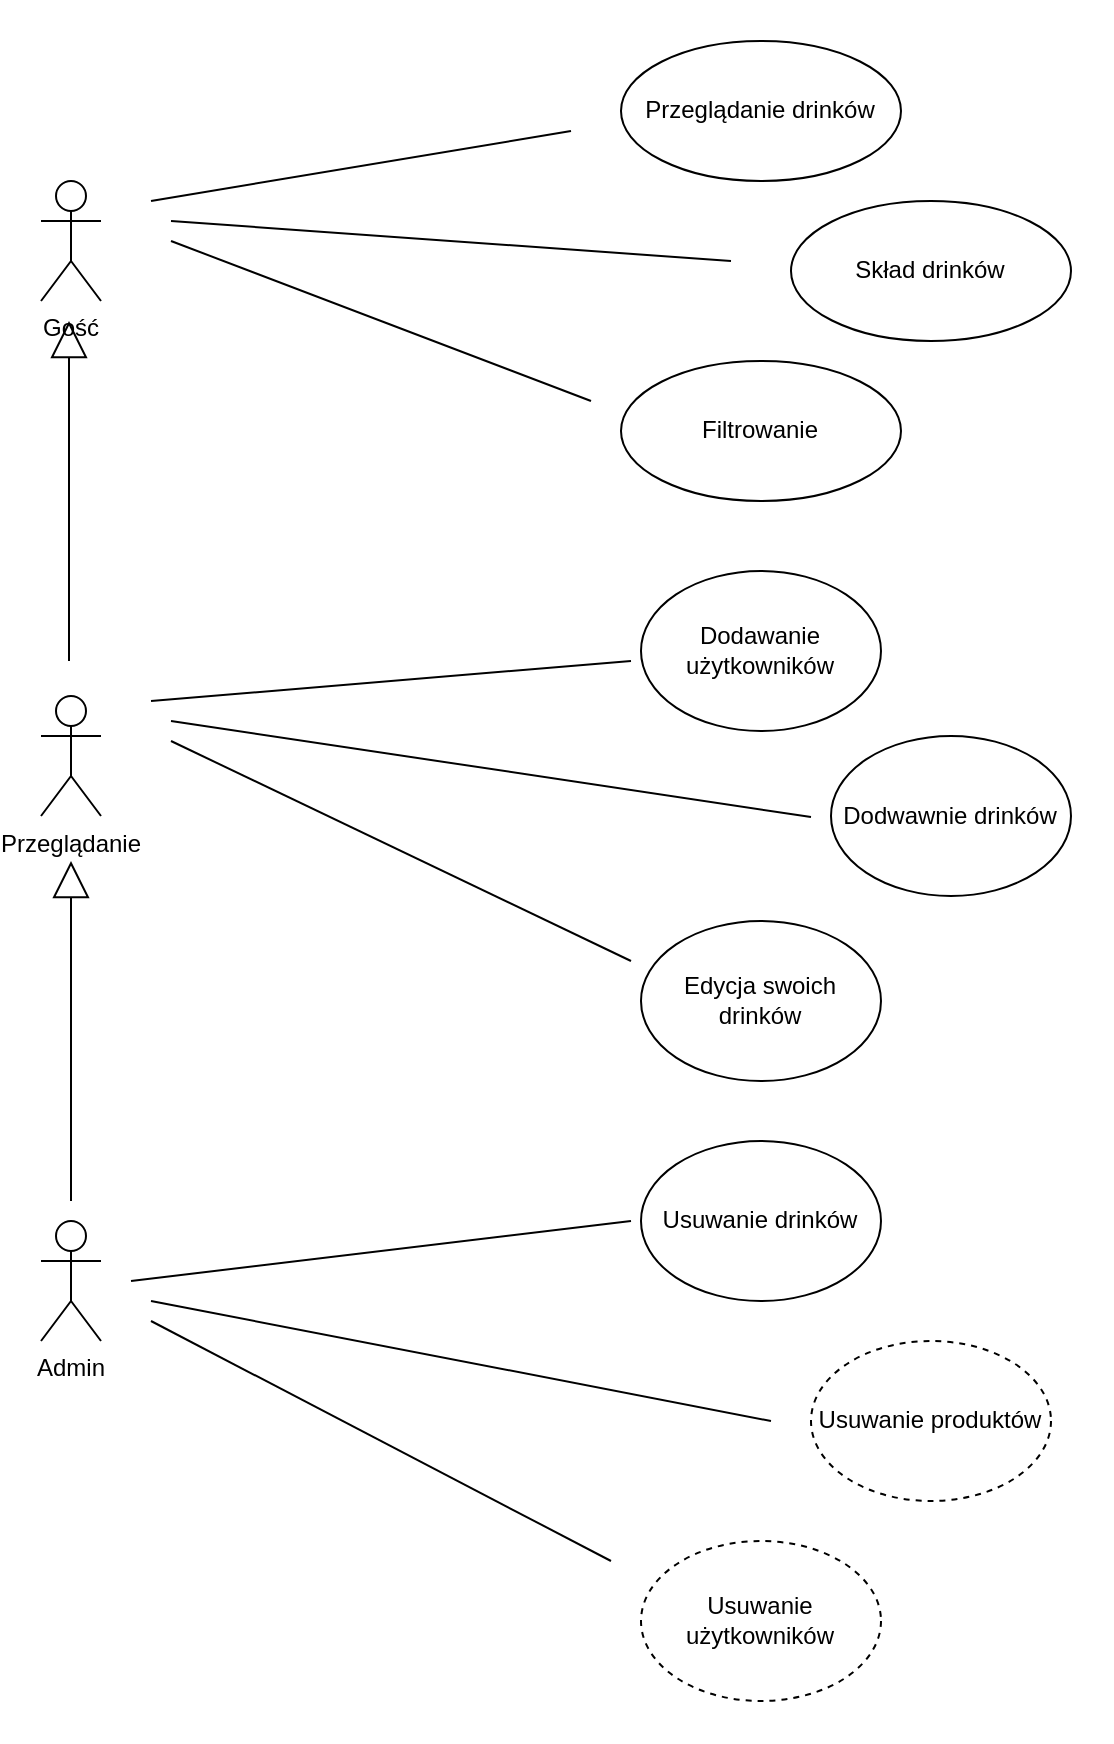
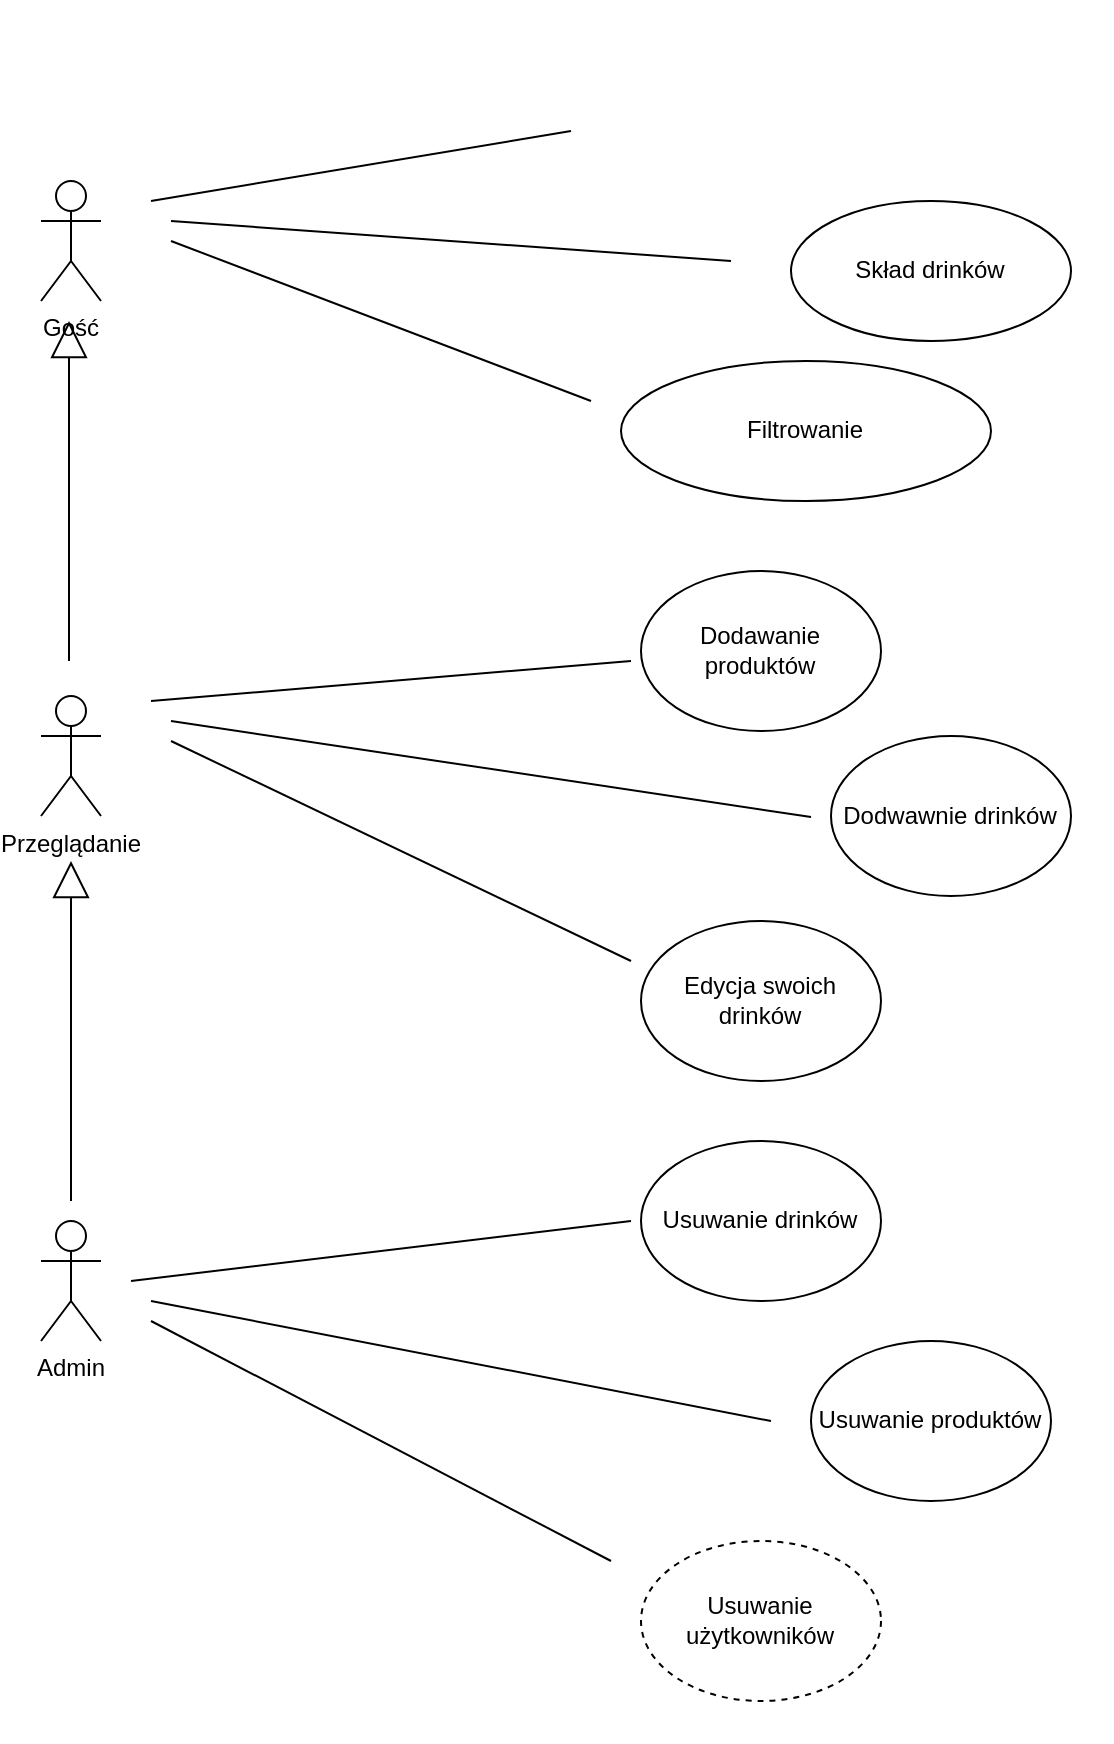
(761, 111) -> none
(761, 431) -> (806, 431)
(761, 651) -> (761, 651)
(931, 1421) -> (931, 1421)
